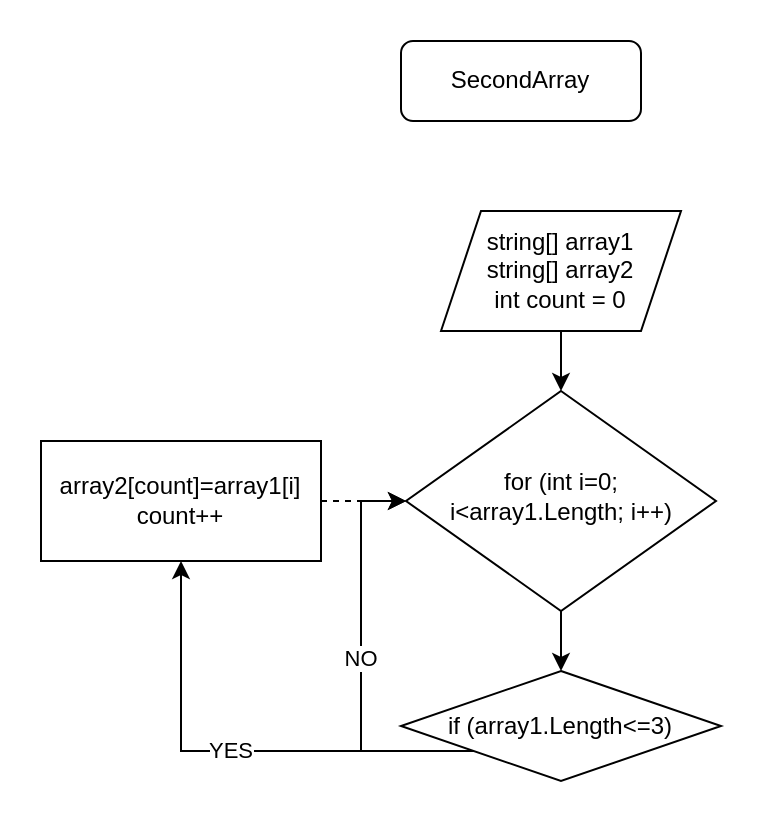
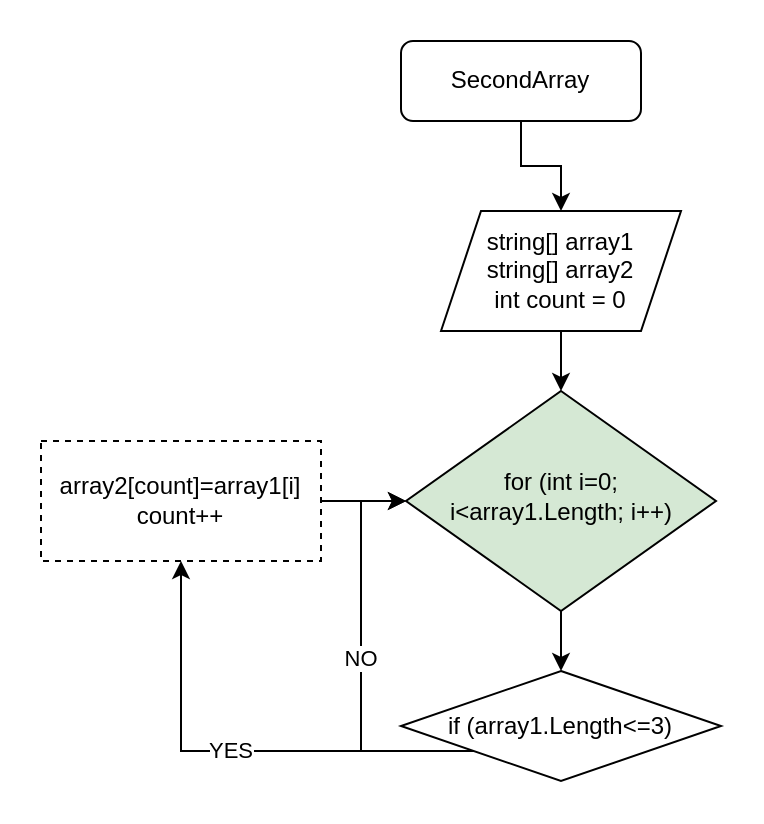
none -> (534, 166)
(181, 501) -> (181, 501)
(339, 501) -> (339, 501)
(561, 501) -> (561, 501)
